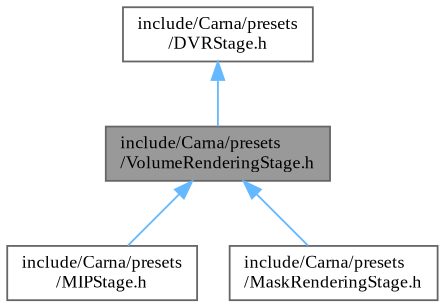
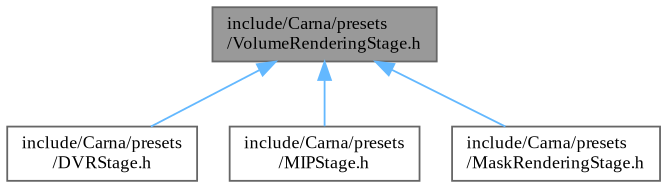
(218, 103) -> (205, 98)
